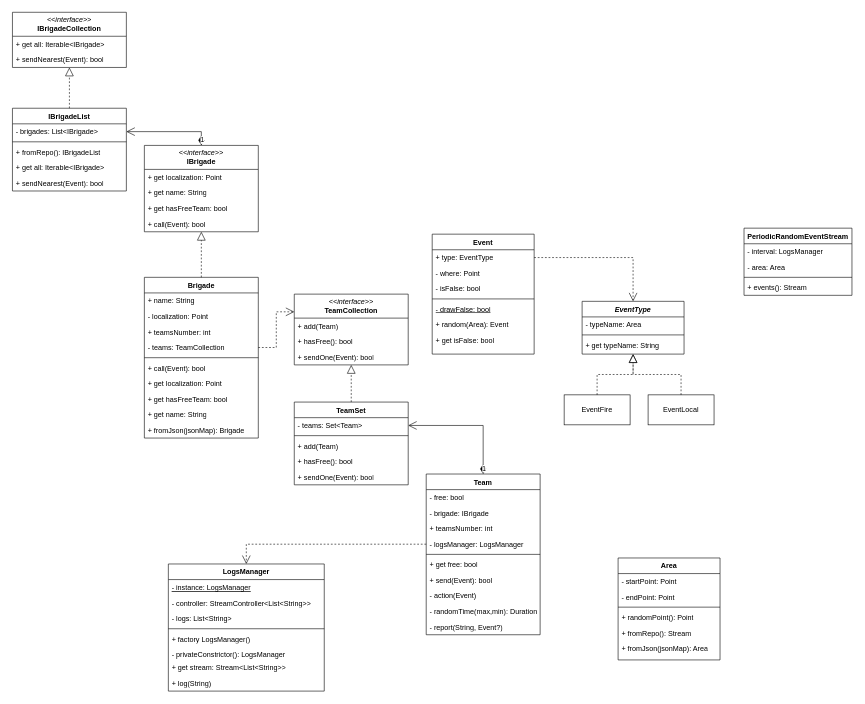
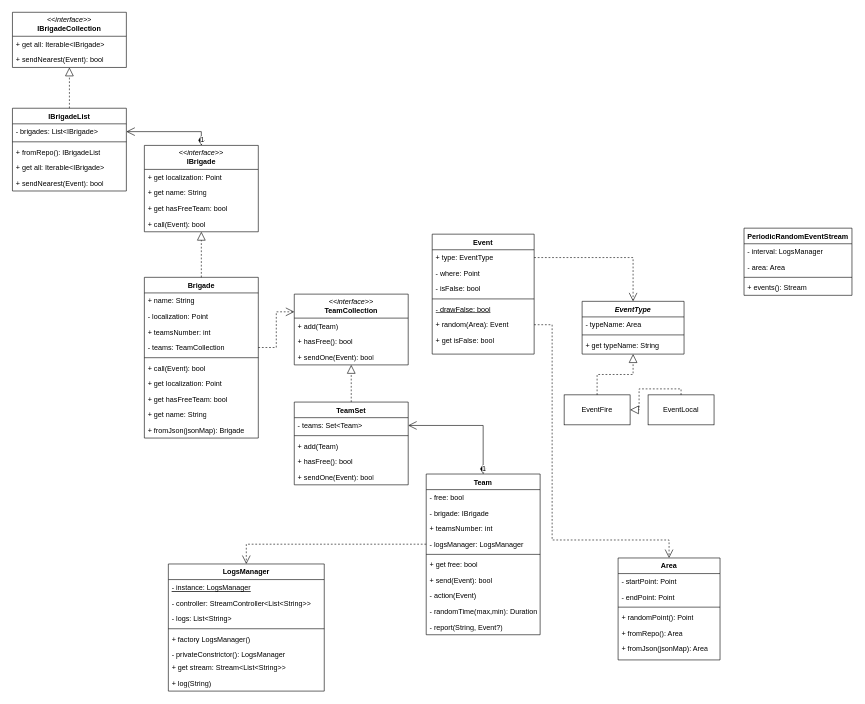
(665, 375) -> (658, 389)
none -> (552, 424)
(659, 634) -> (655, 634)
